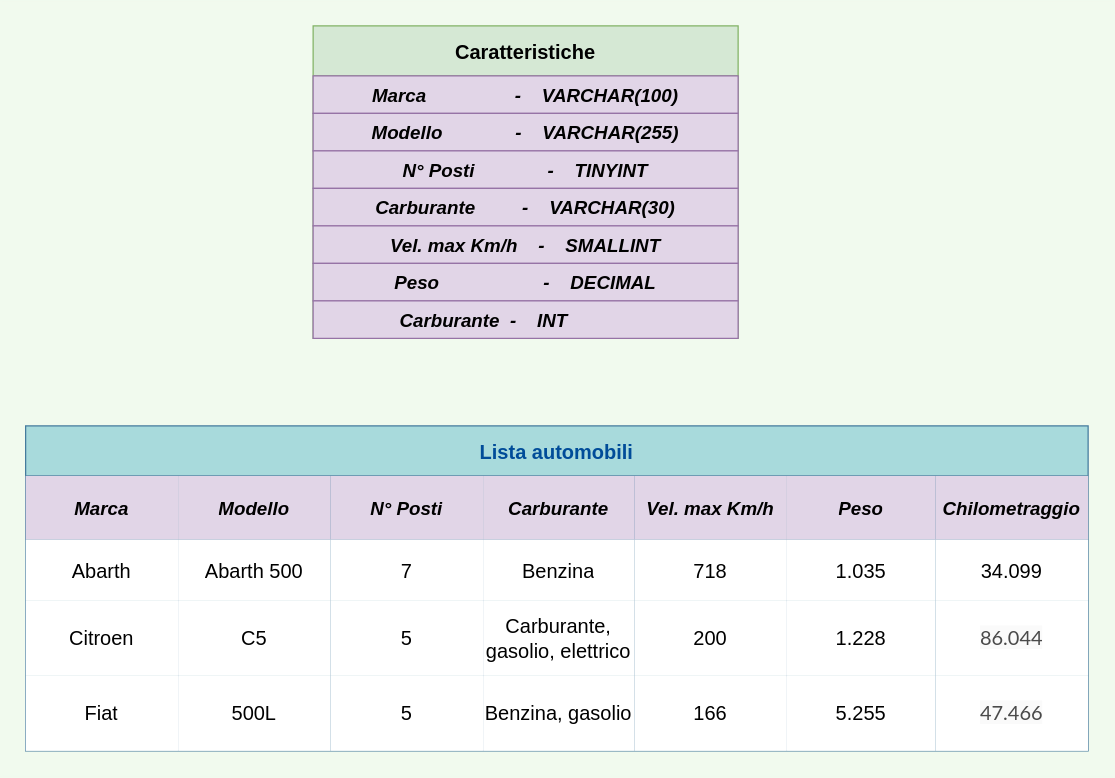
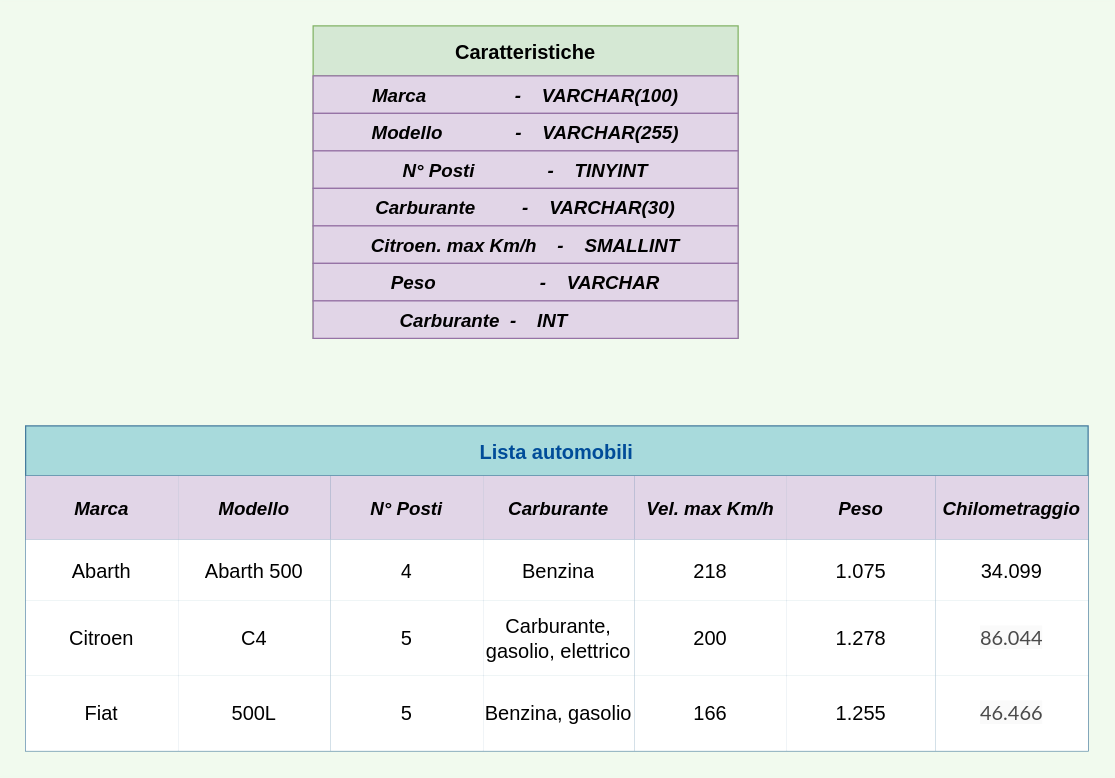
(525, 245) -> (525, 245)
(525, 283) -> (525, 283)
(407, 571) -> (407, 571)
(711, 571) -> (711, 571)
(861, 571) -> (861, 571)
(254, 638) -> (254, 638)
(861, 638) -> (861, 638)
(861, 713) -> (861, 713)
(1012, 713) -> (1012, 713)
